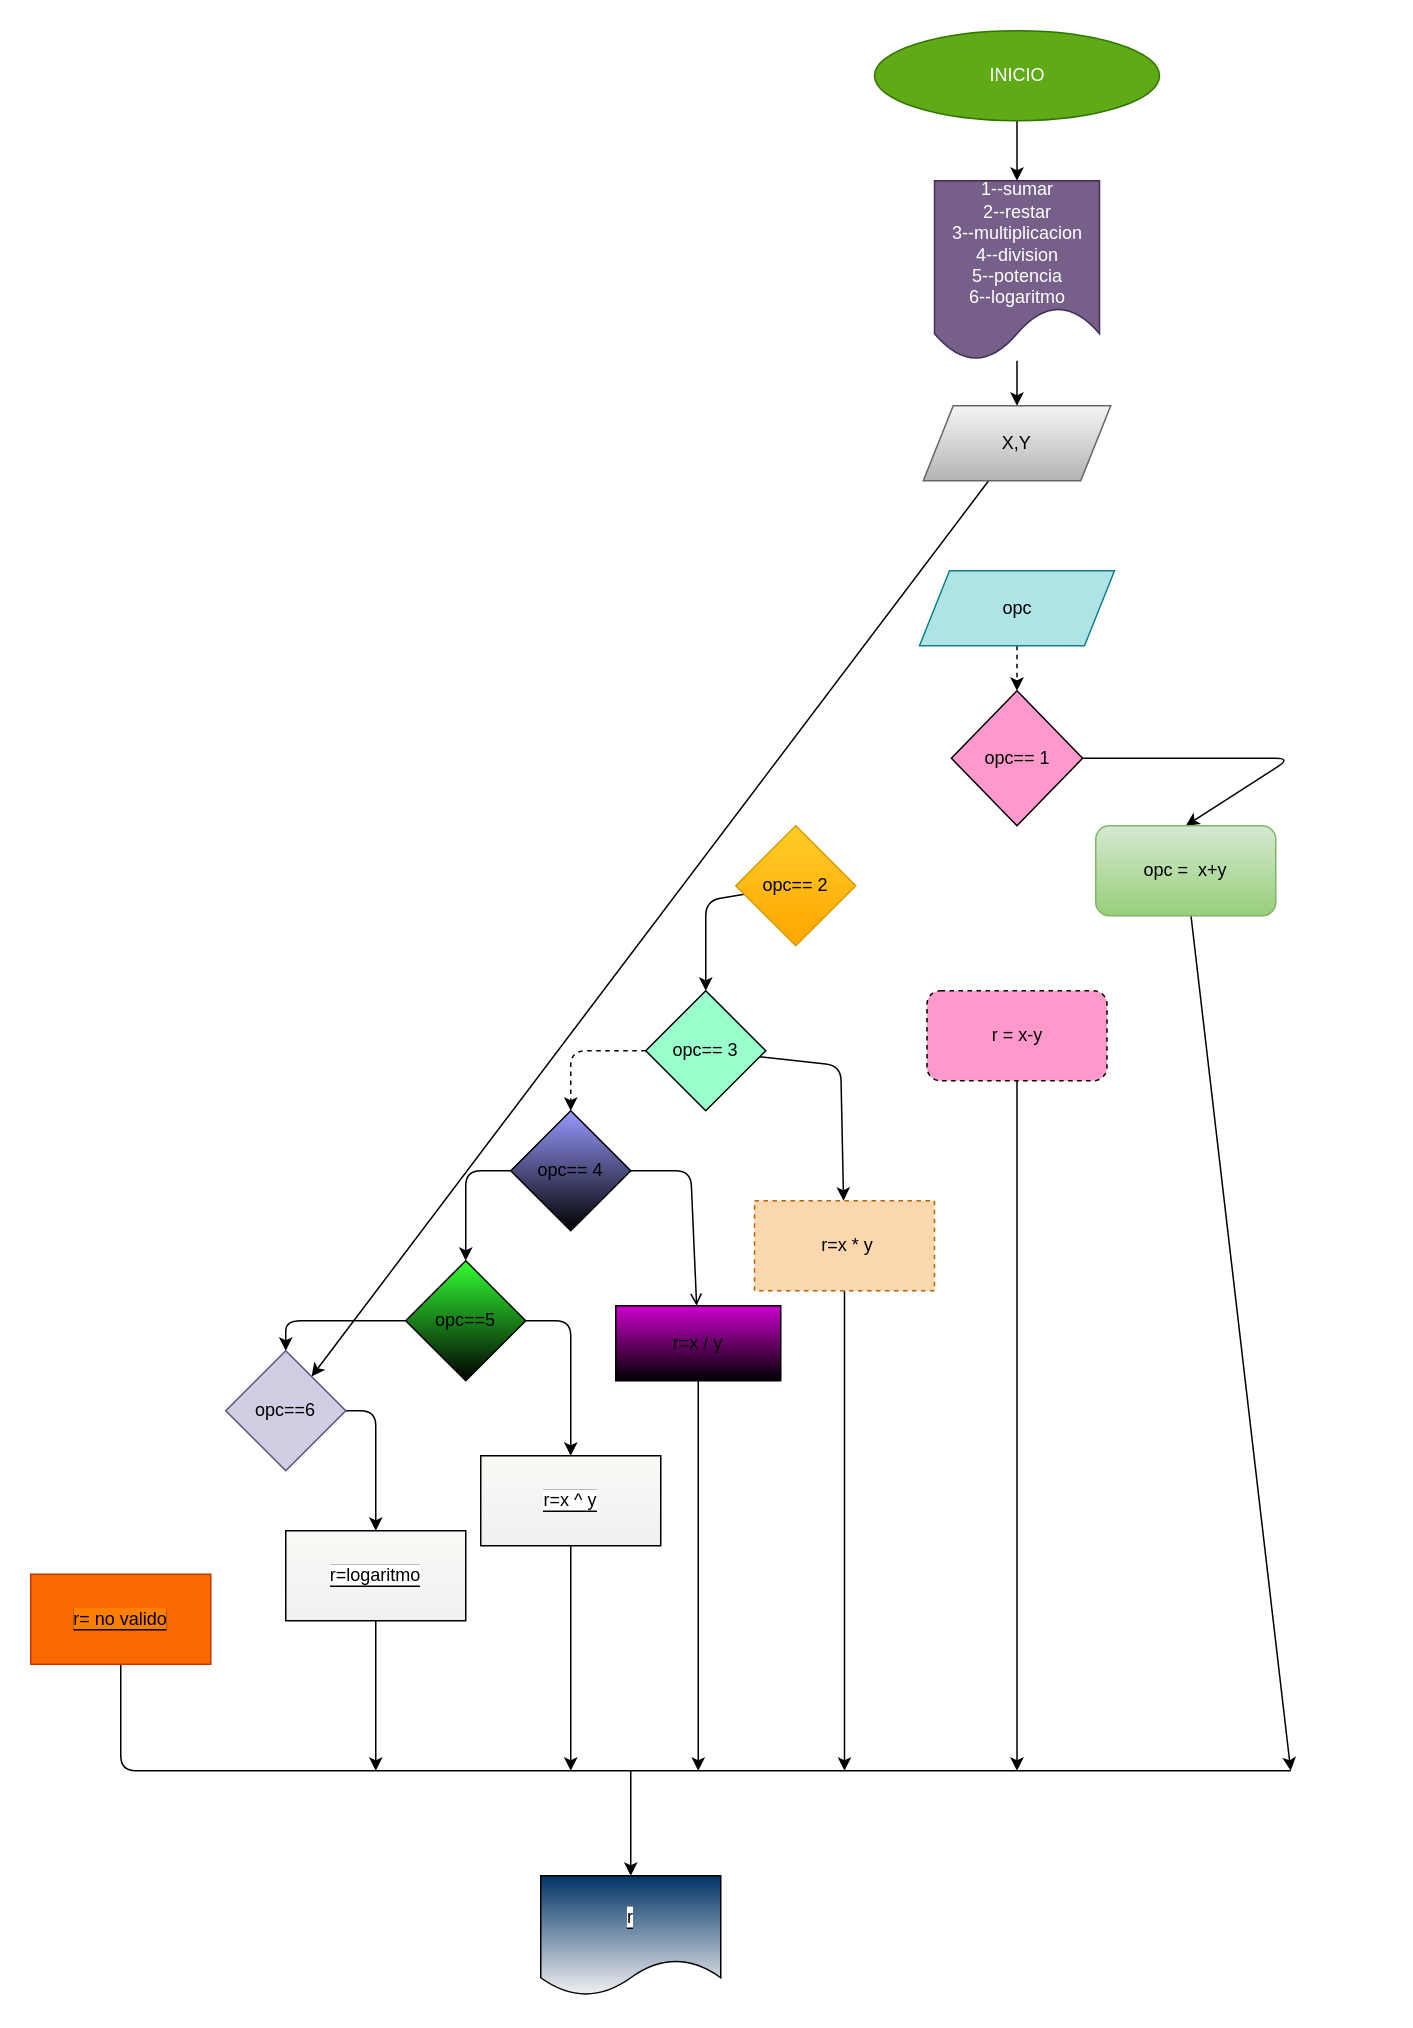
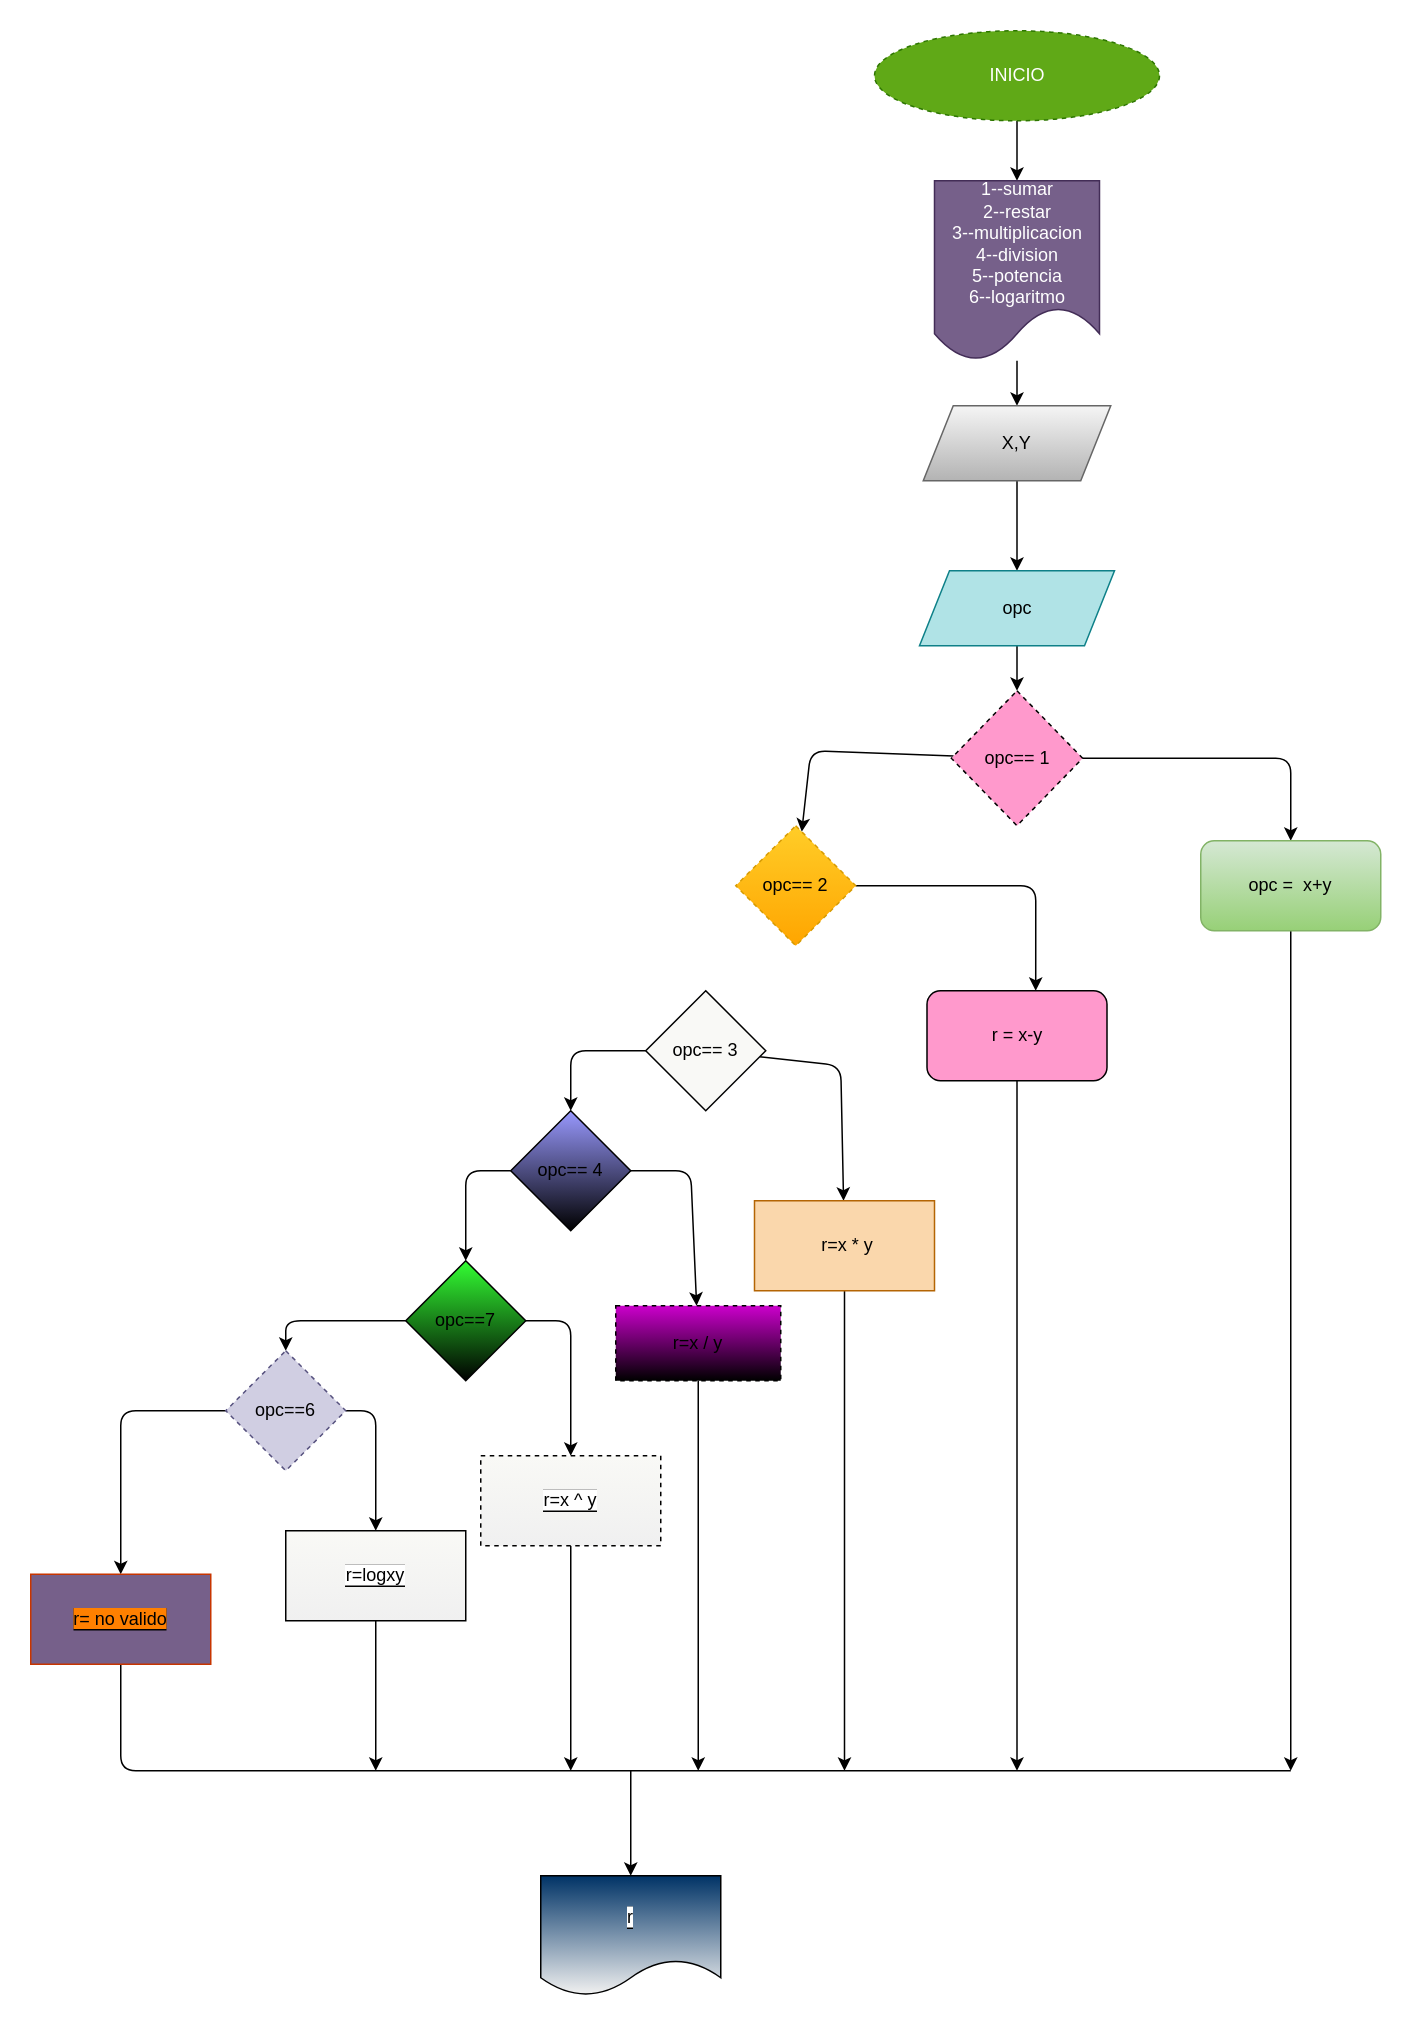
(1017, 76) -> (1017, 76)
(1017, 664) -> (1017, 664)
none -> (852, 752)
(1017, 758) -> (1017, 758)
(1186, 871) -> (1291, 886)
(796, 886) -> (796, 886)
none -> (988, 886)
(653, 924) -> (1017, 521)
(706, 926) -> none
(1017, 1036) -> (1017, 1036)
(588, 1051) -> (588, 1051)
(706, 1051) -> (706, 1051)
(845, 1246) -> (845, 1246)
(696, 1296) -> (696, 1294)
(466, 1321) -> (466, 1321)
(698, 1343) -> (698, 1343)
(286, 1411) -> (286, 1411)
none -> (121, 1440)
(571, 1501) -> (571, 1501)
(376, 1576) -> (376, 1576)
(121, 1619) -> (121, 1619)
